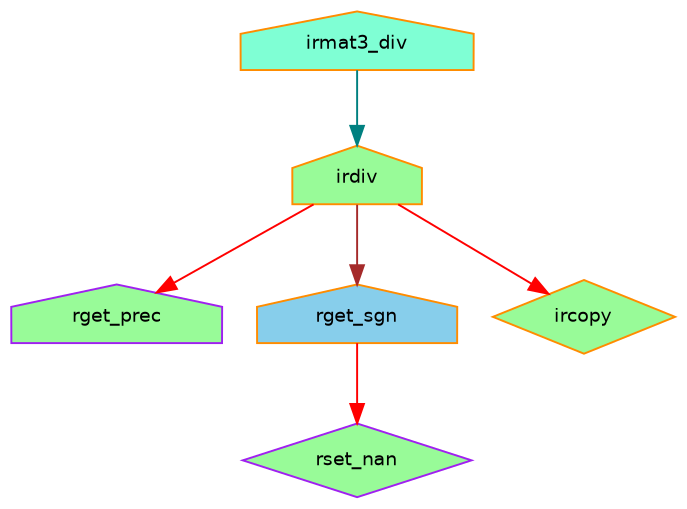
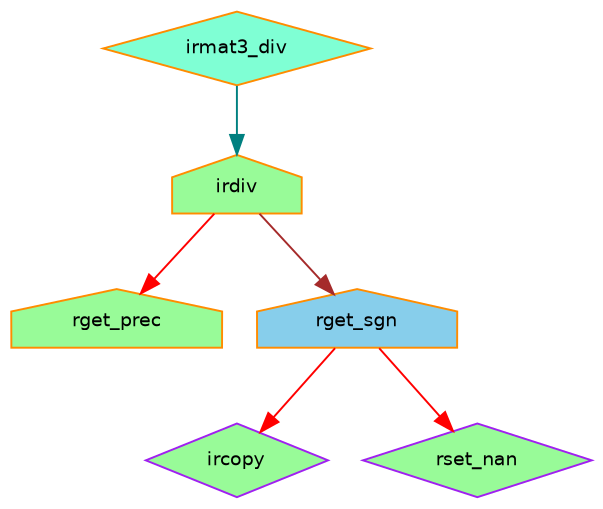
(357, 44) -> (237, 48)
(465, 244) -> (304, 383)
(117, 317) -> (117, 322)
(584, 317) -> (237, 460)
